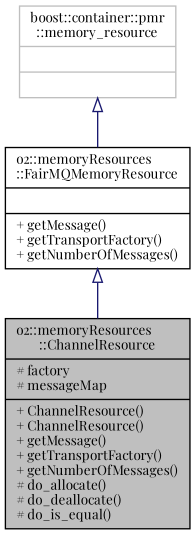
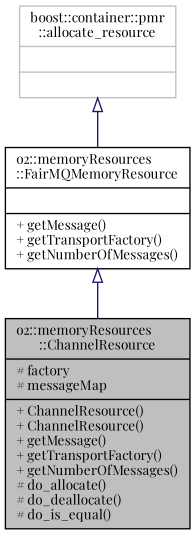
(98, 33) -> (98, 33)
